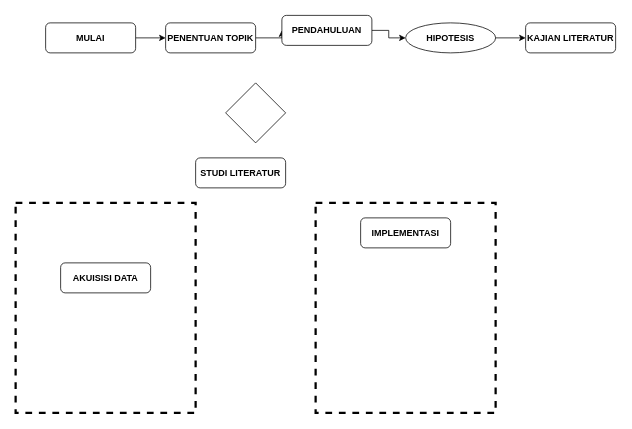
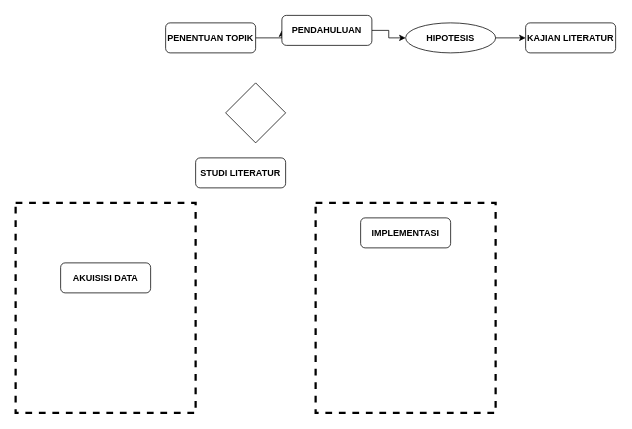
(90, 38) -> none
(159, 38) -> none
